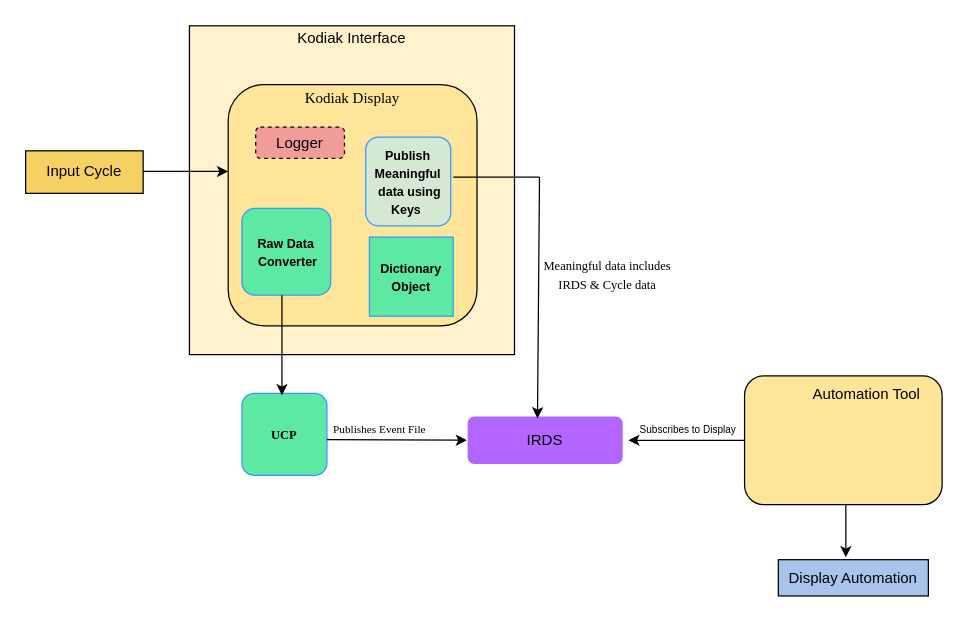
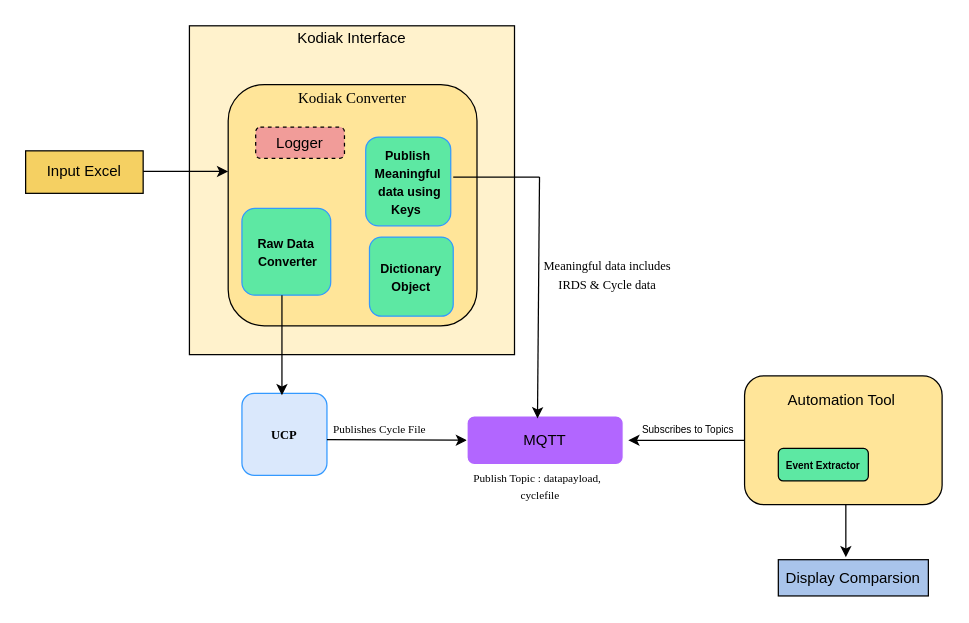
(84, 172) -> (84, 172)
(408, 181) -> (408, 181)
(353, 206) -> (353, 206)
(411, 276) -> (411, 276)
(868, 394) -> (843, 400)
(381, 428) -> (381, 428)
(688, 428) -> (688, 428)
(284, 434) -> (284, 434)
(545, 441) -> (545, 441)
none -> (823, 464)
none -> (537, 494)
(853, 578) -> (853, 578)
